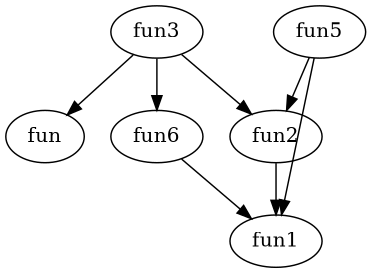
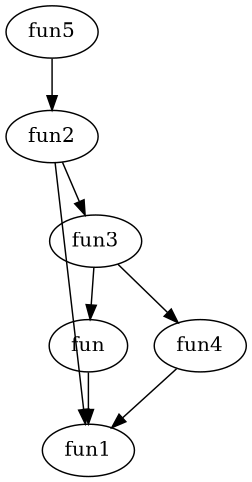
(211, 79) -> (71, 182)
(299, 129) -> (88, 391)
(157, 137) -> (200, 346)
